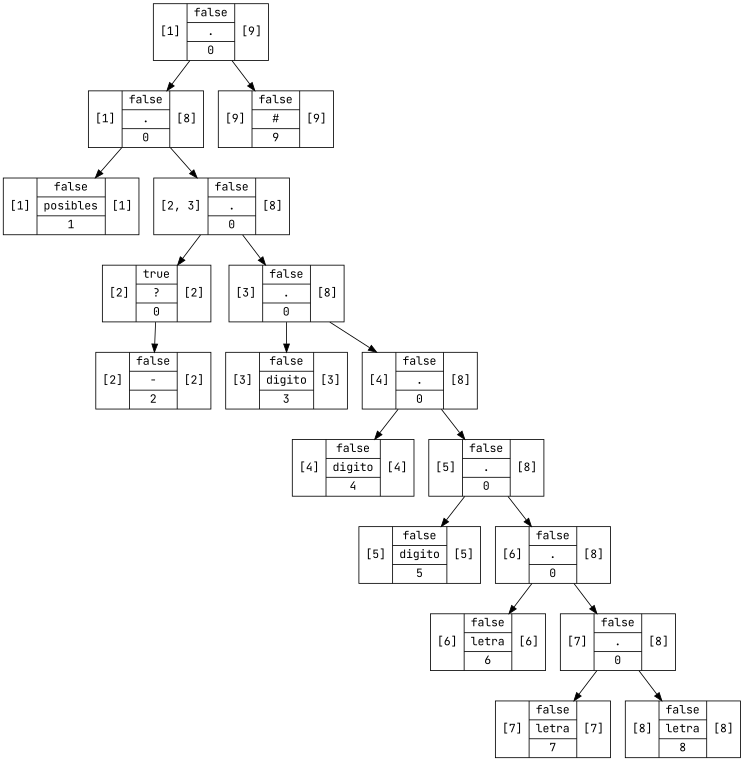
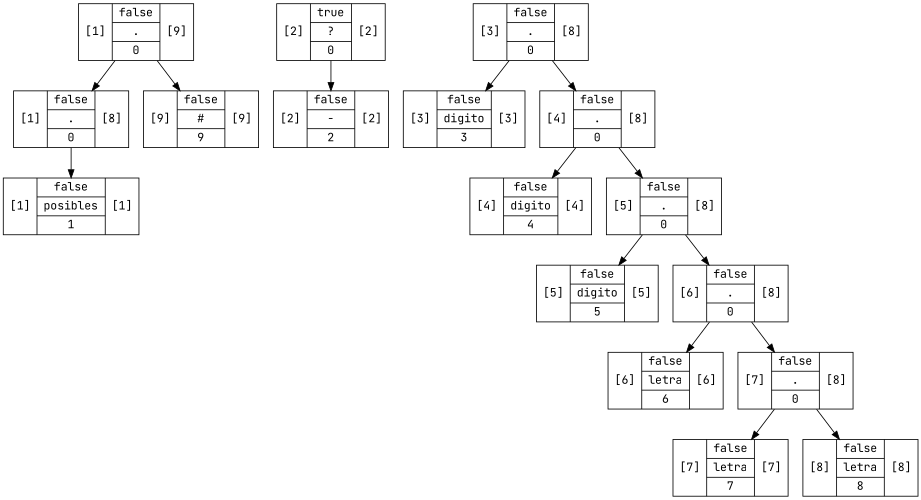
(222, 206) -> none
